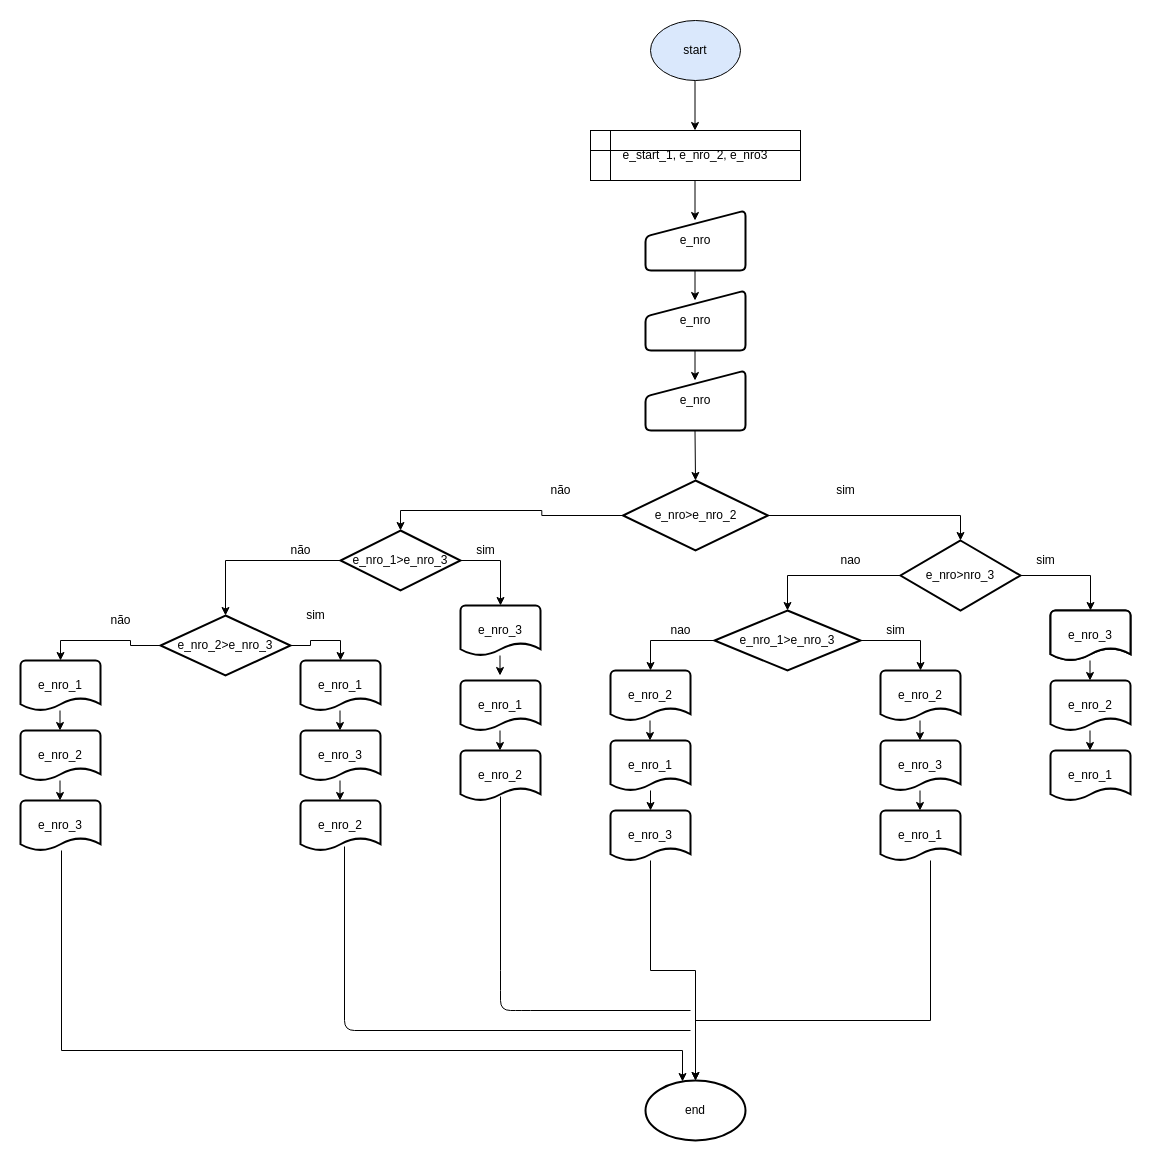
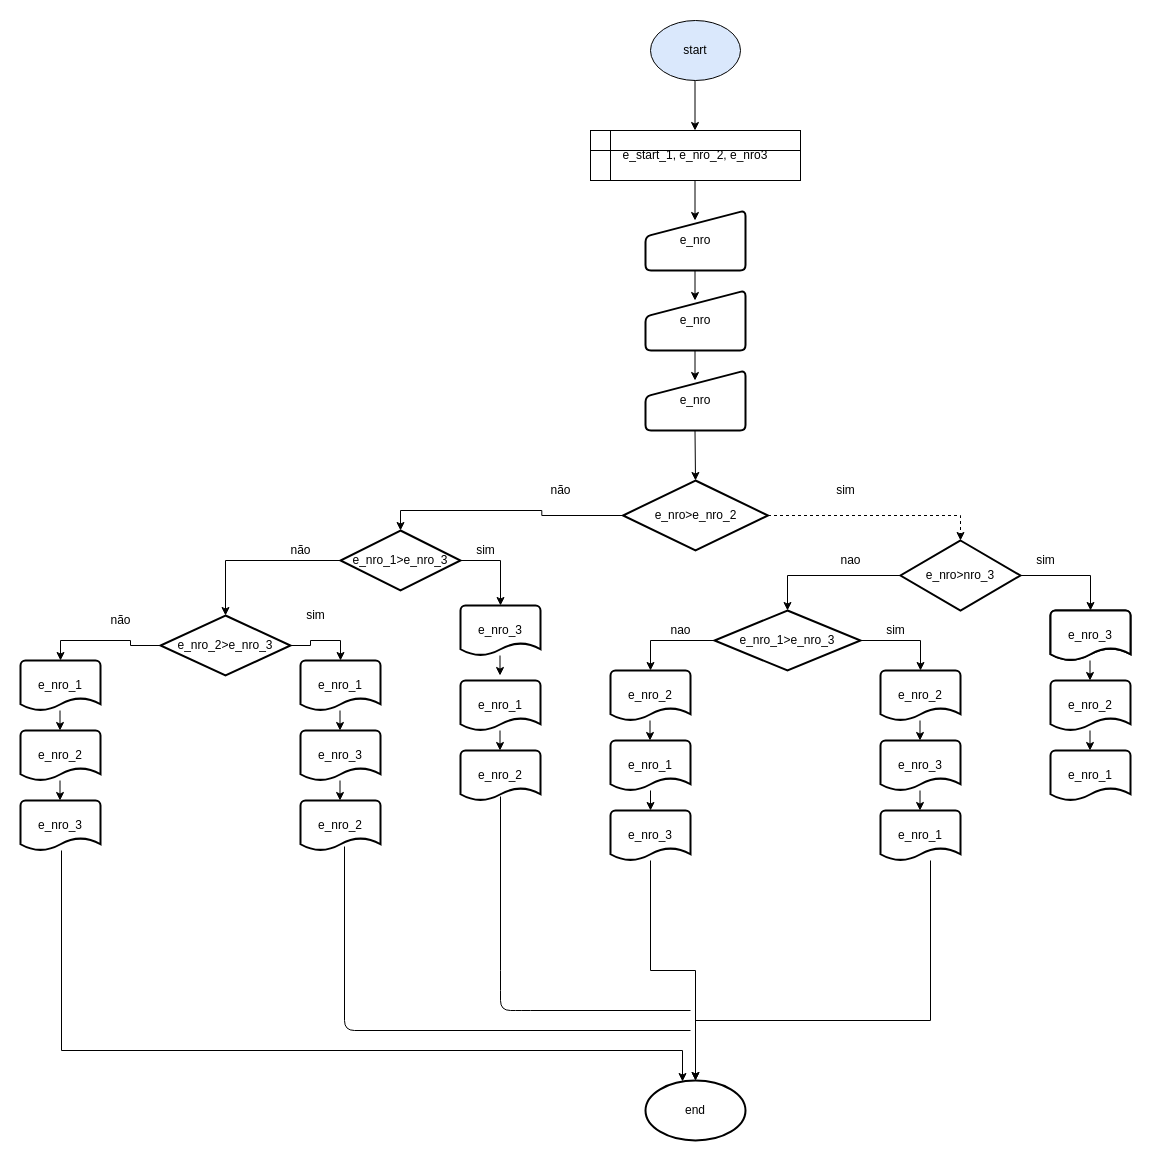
(873, 516) -> (873, 516)
